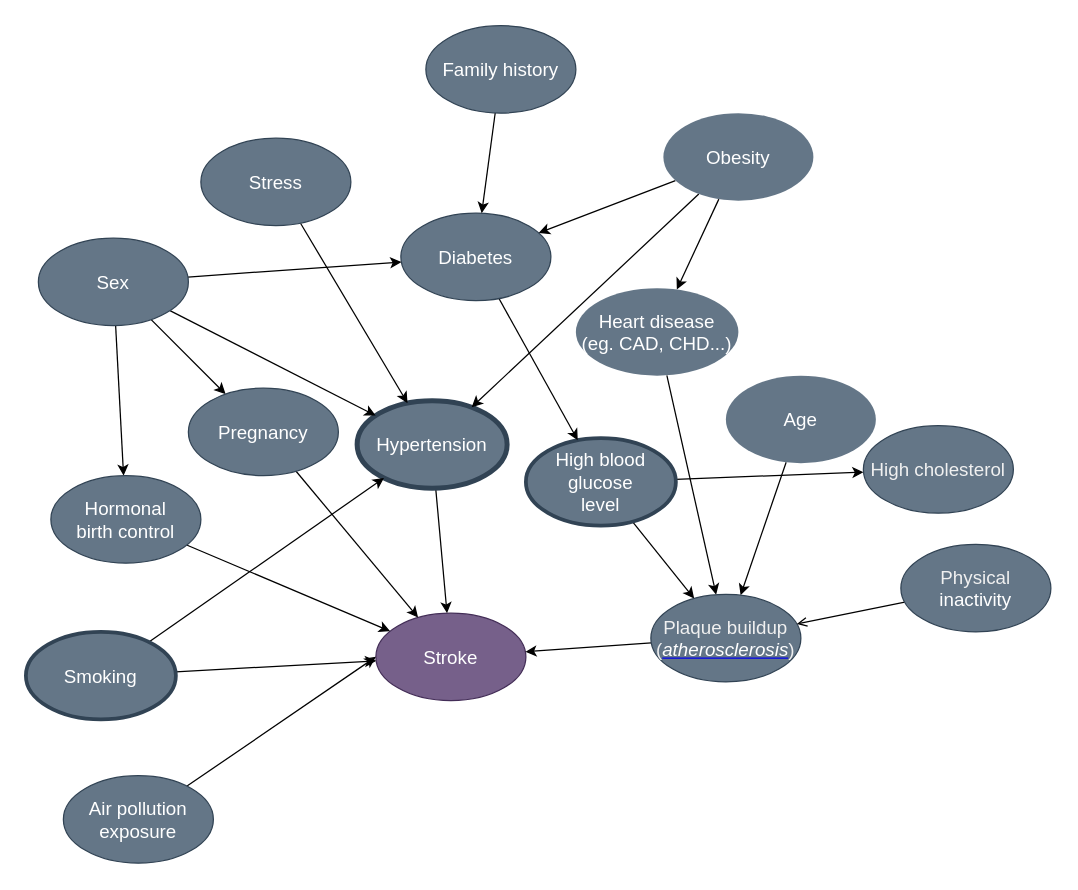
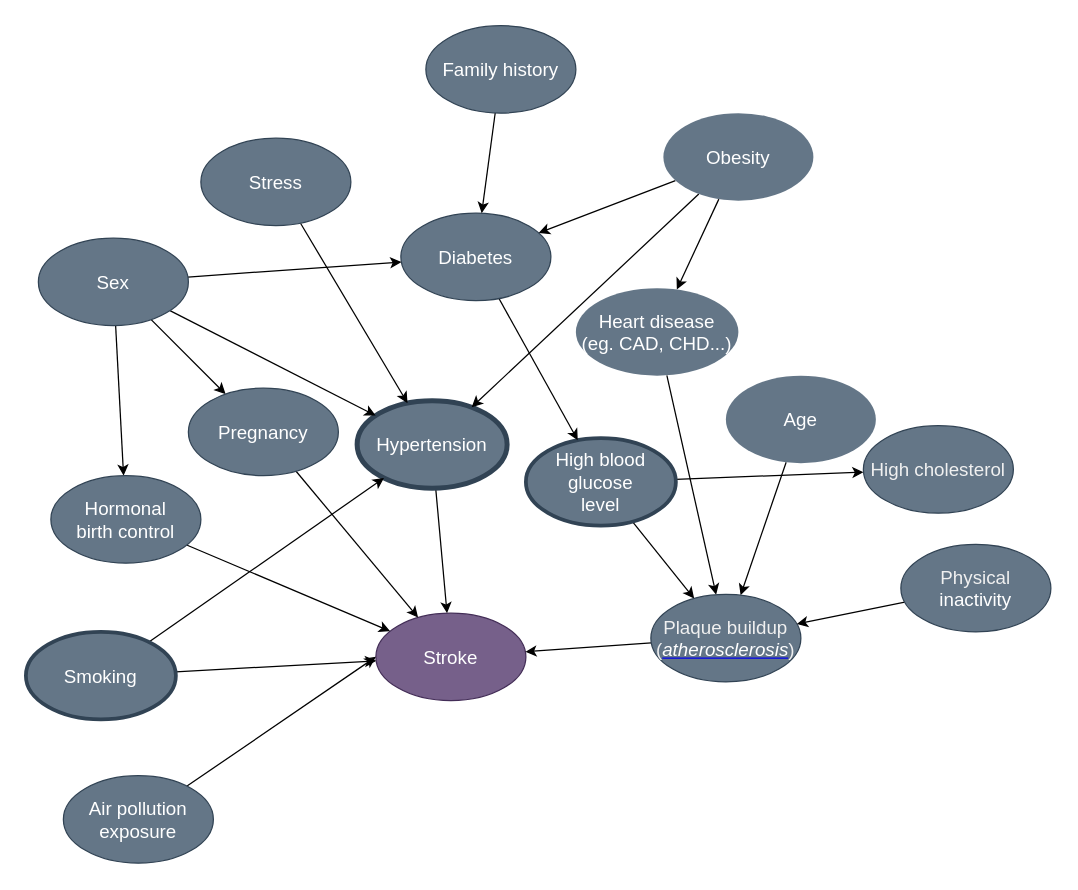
(804, 622) -> (806, 622)
